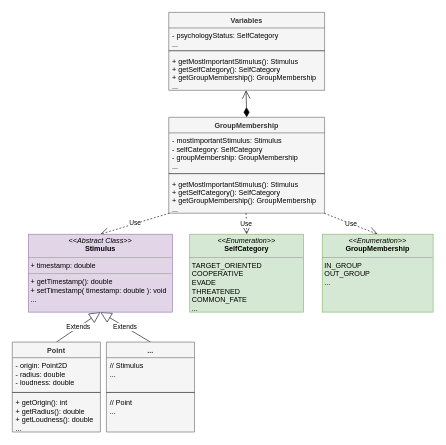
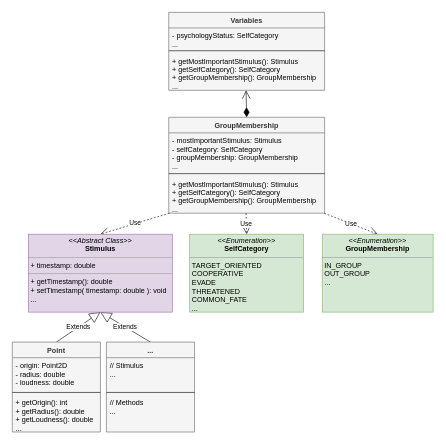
(124, 403) -> (129, 403)
